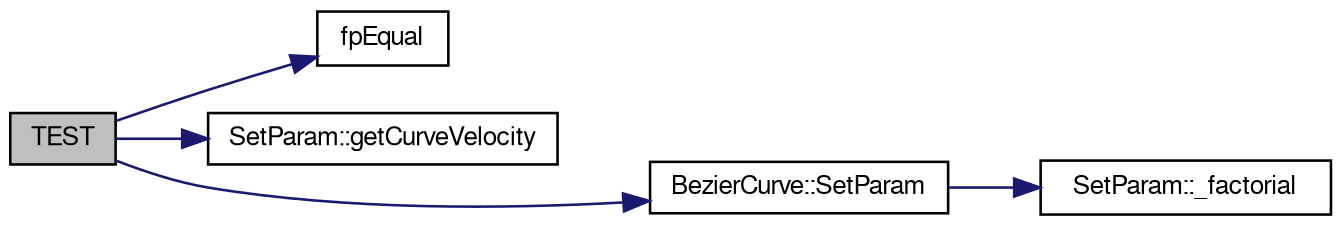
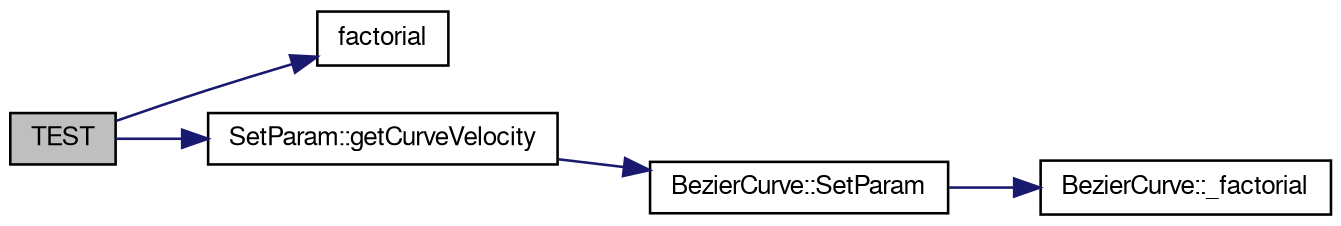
(383, 39) -> (383, 39)
(1186, 188) -> (1186, 188)
(367, 204) -> (591, 163)
